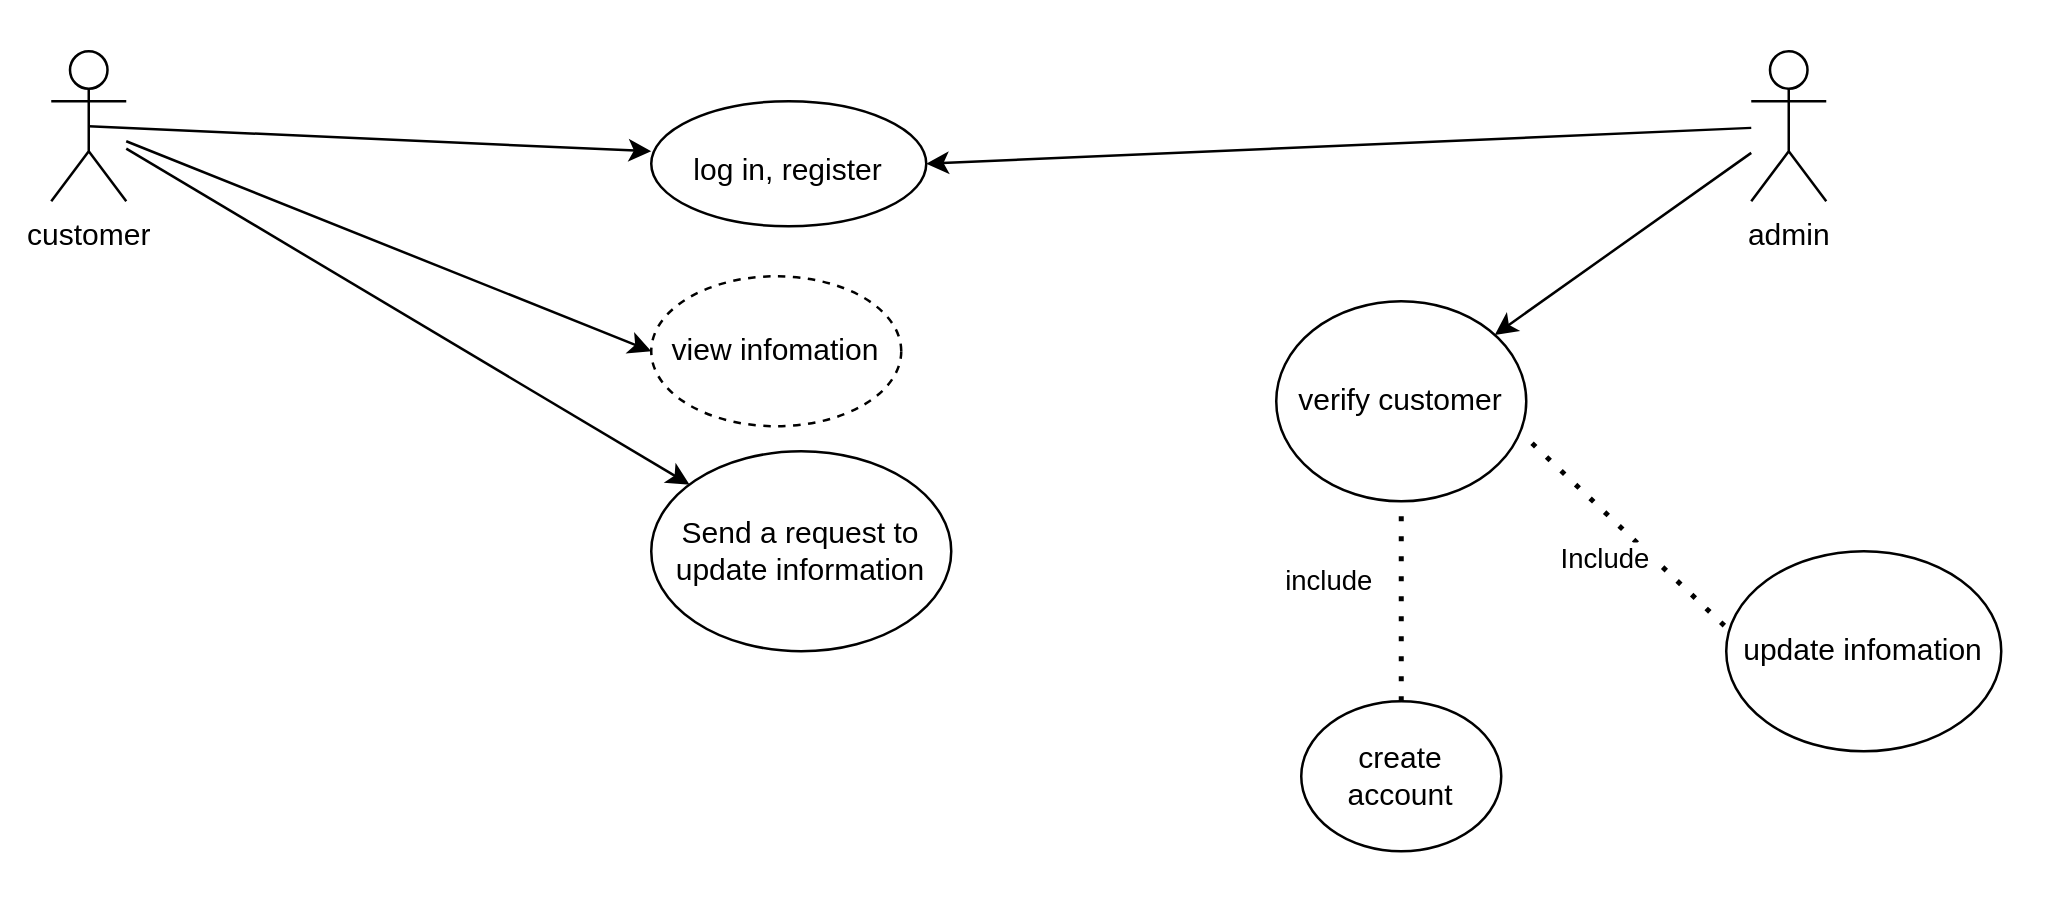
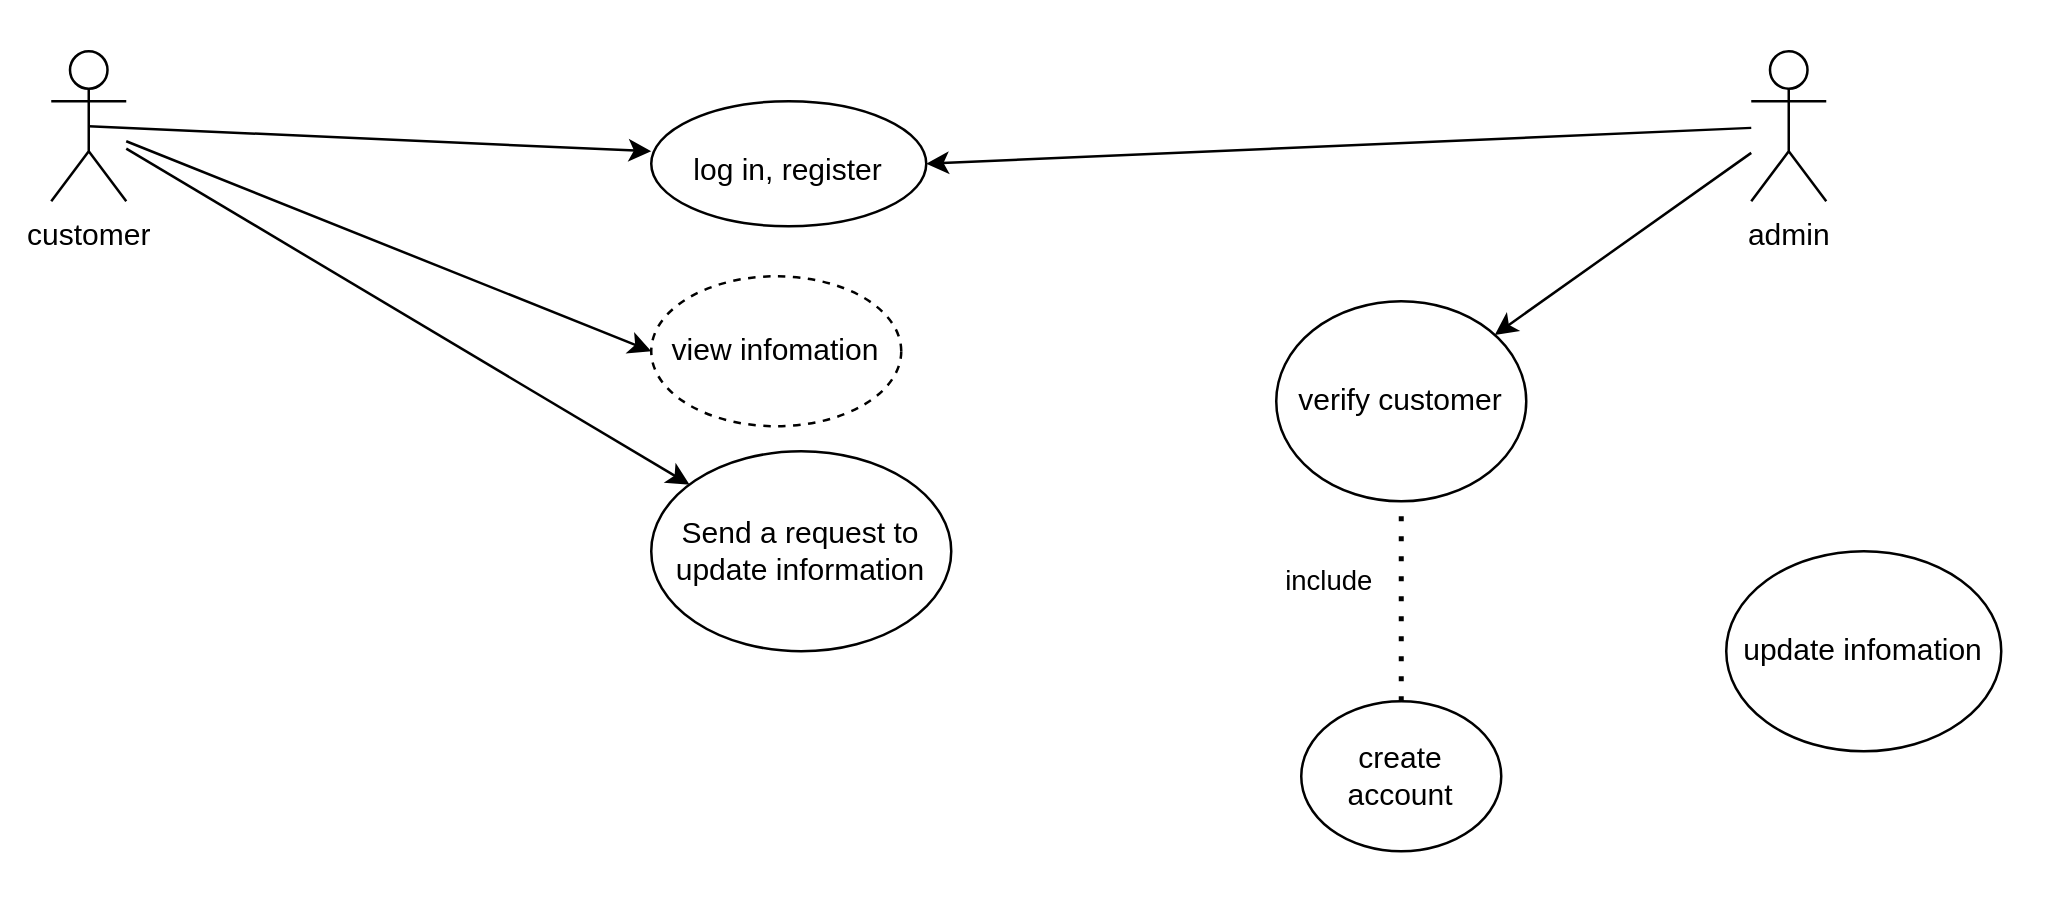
(1708, 610) -> none
